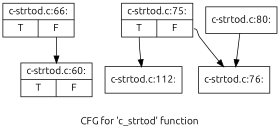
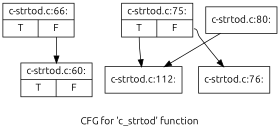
(238, 46) -> (196, 48)
